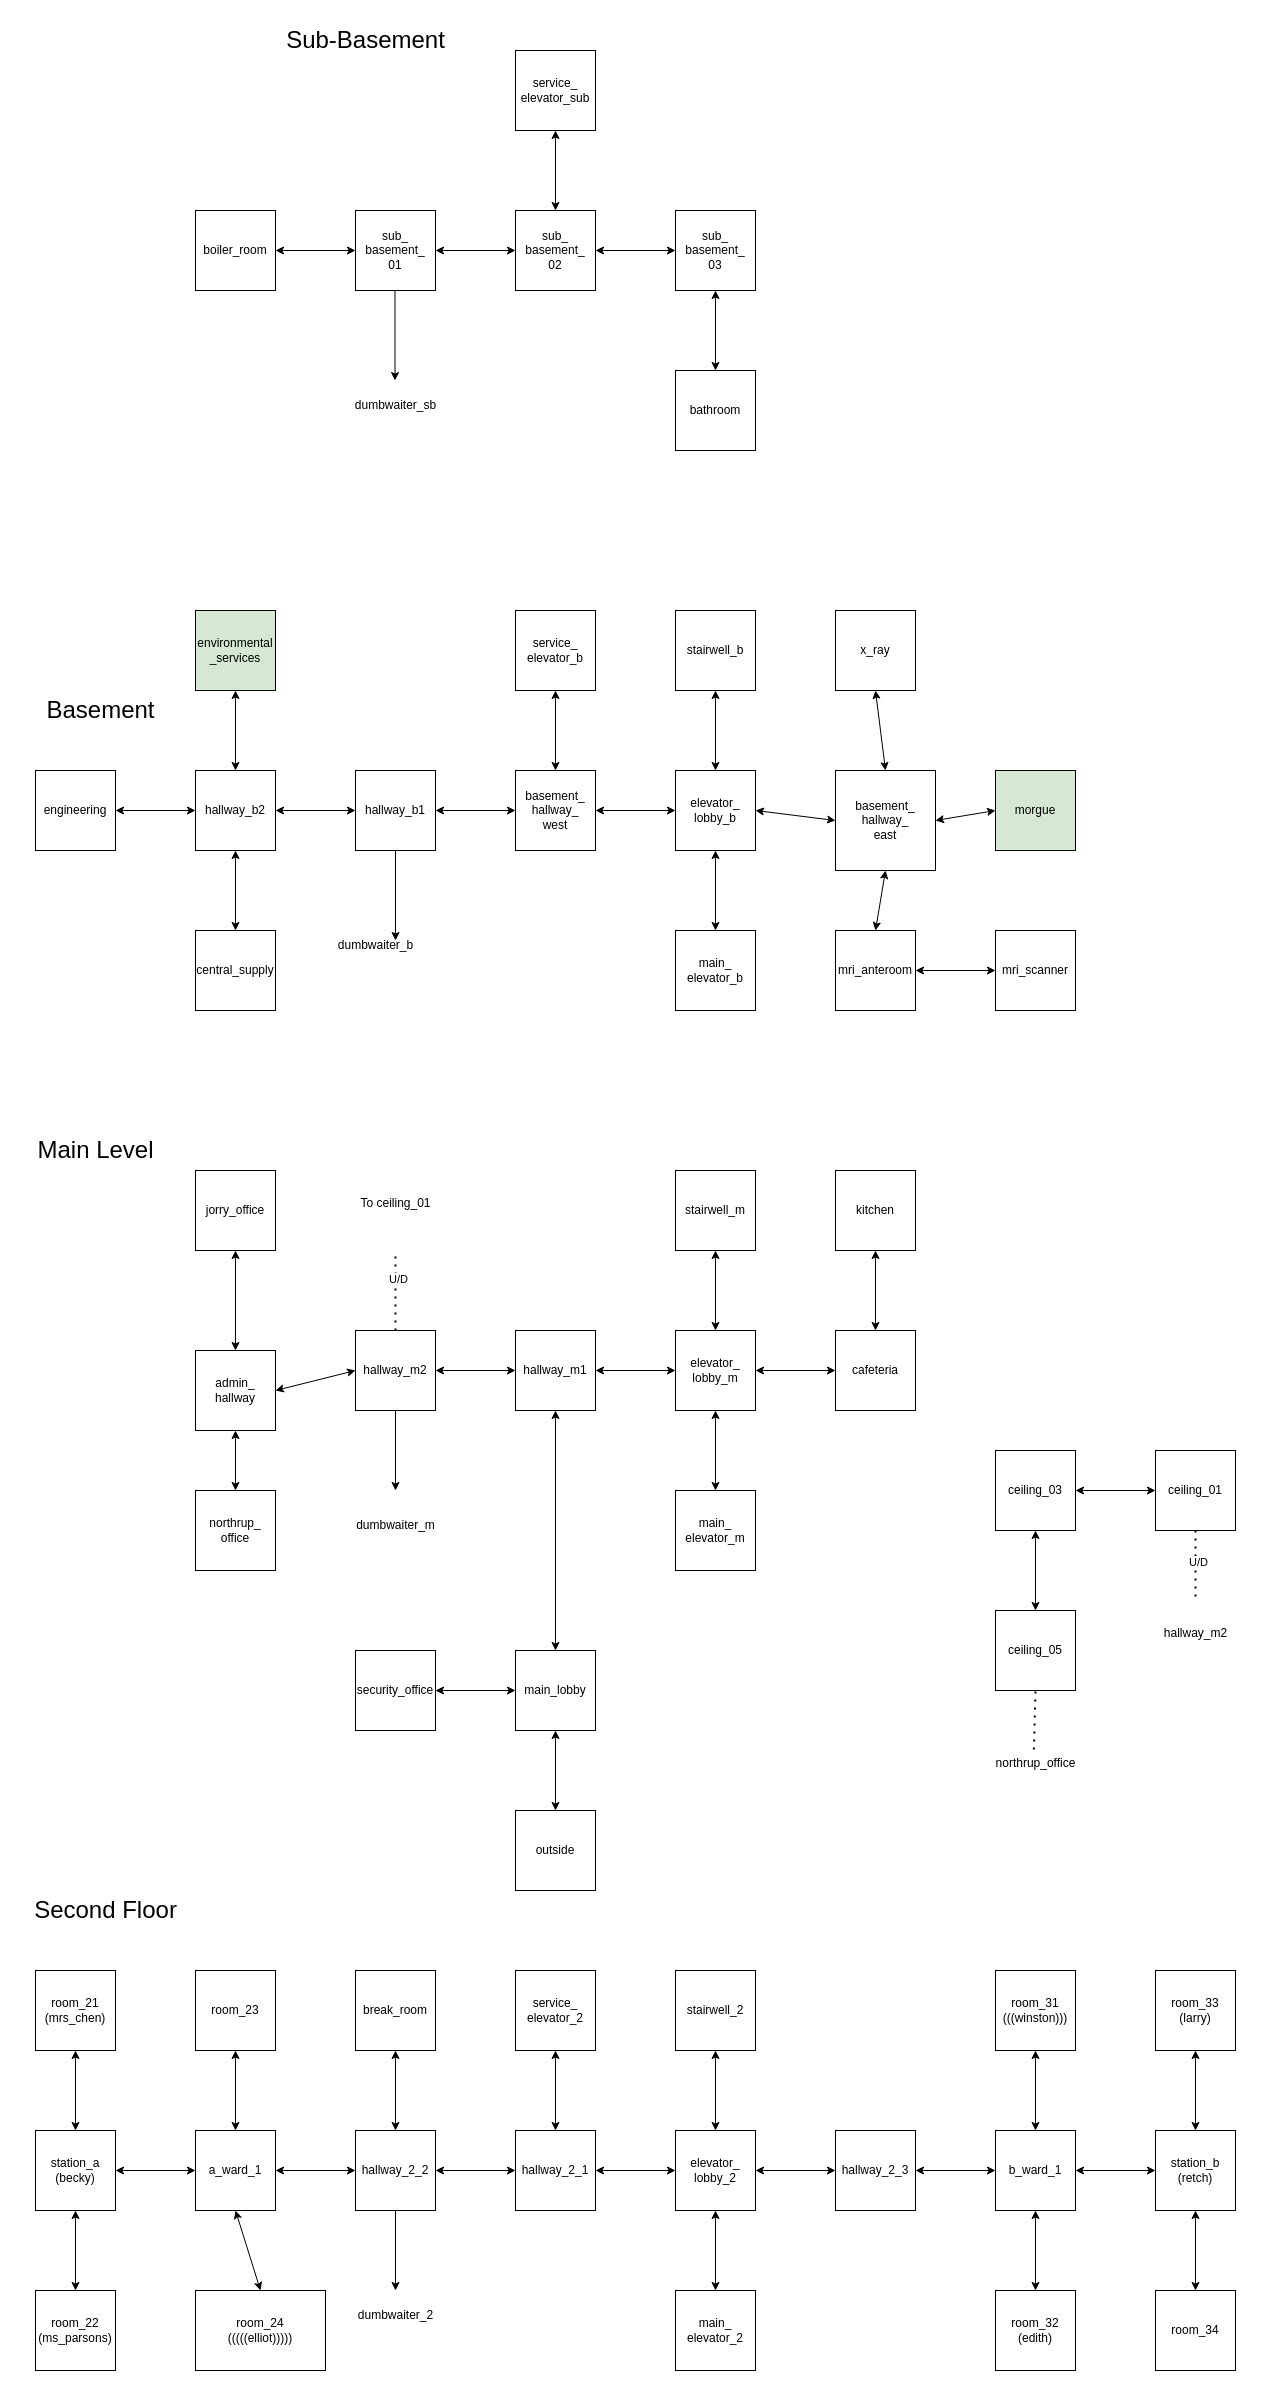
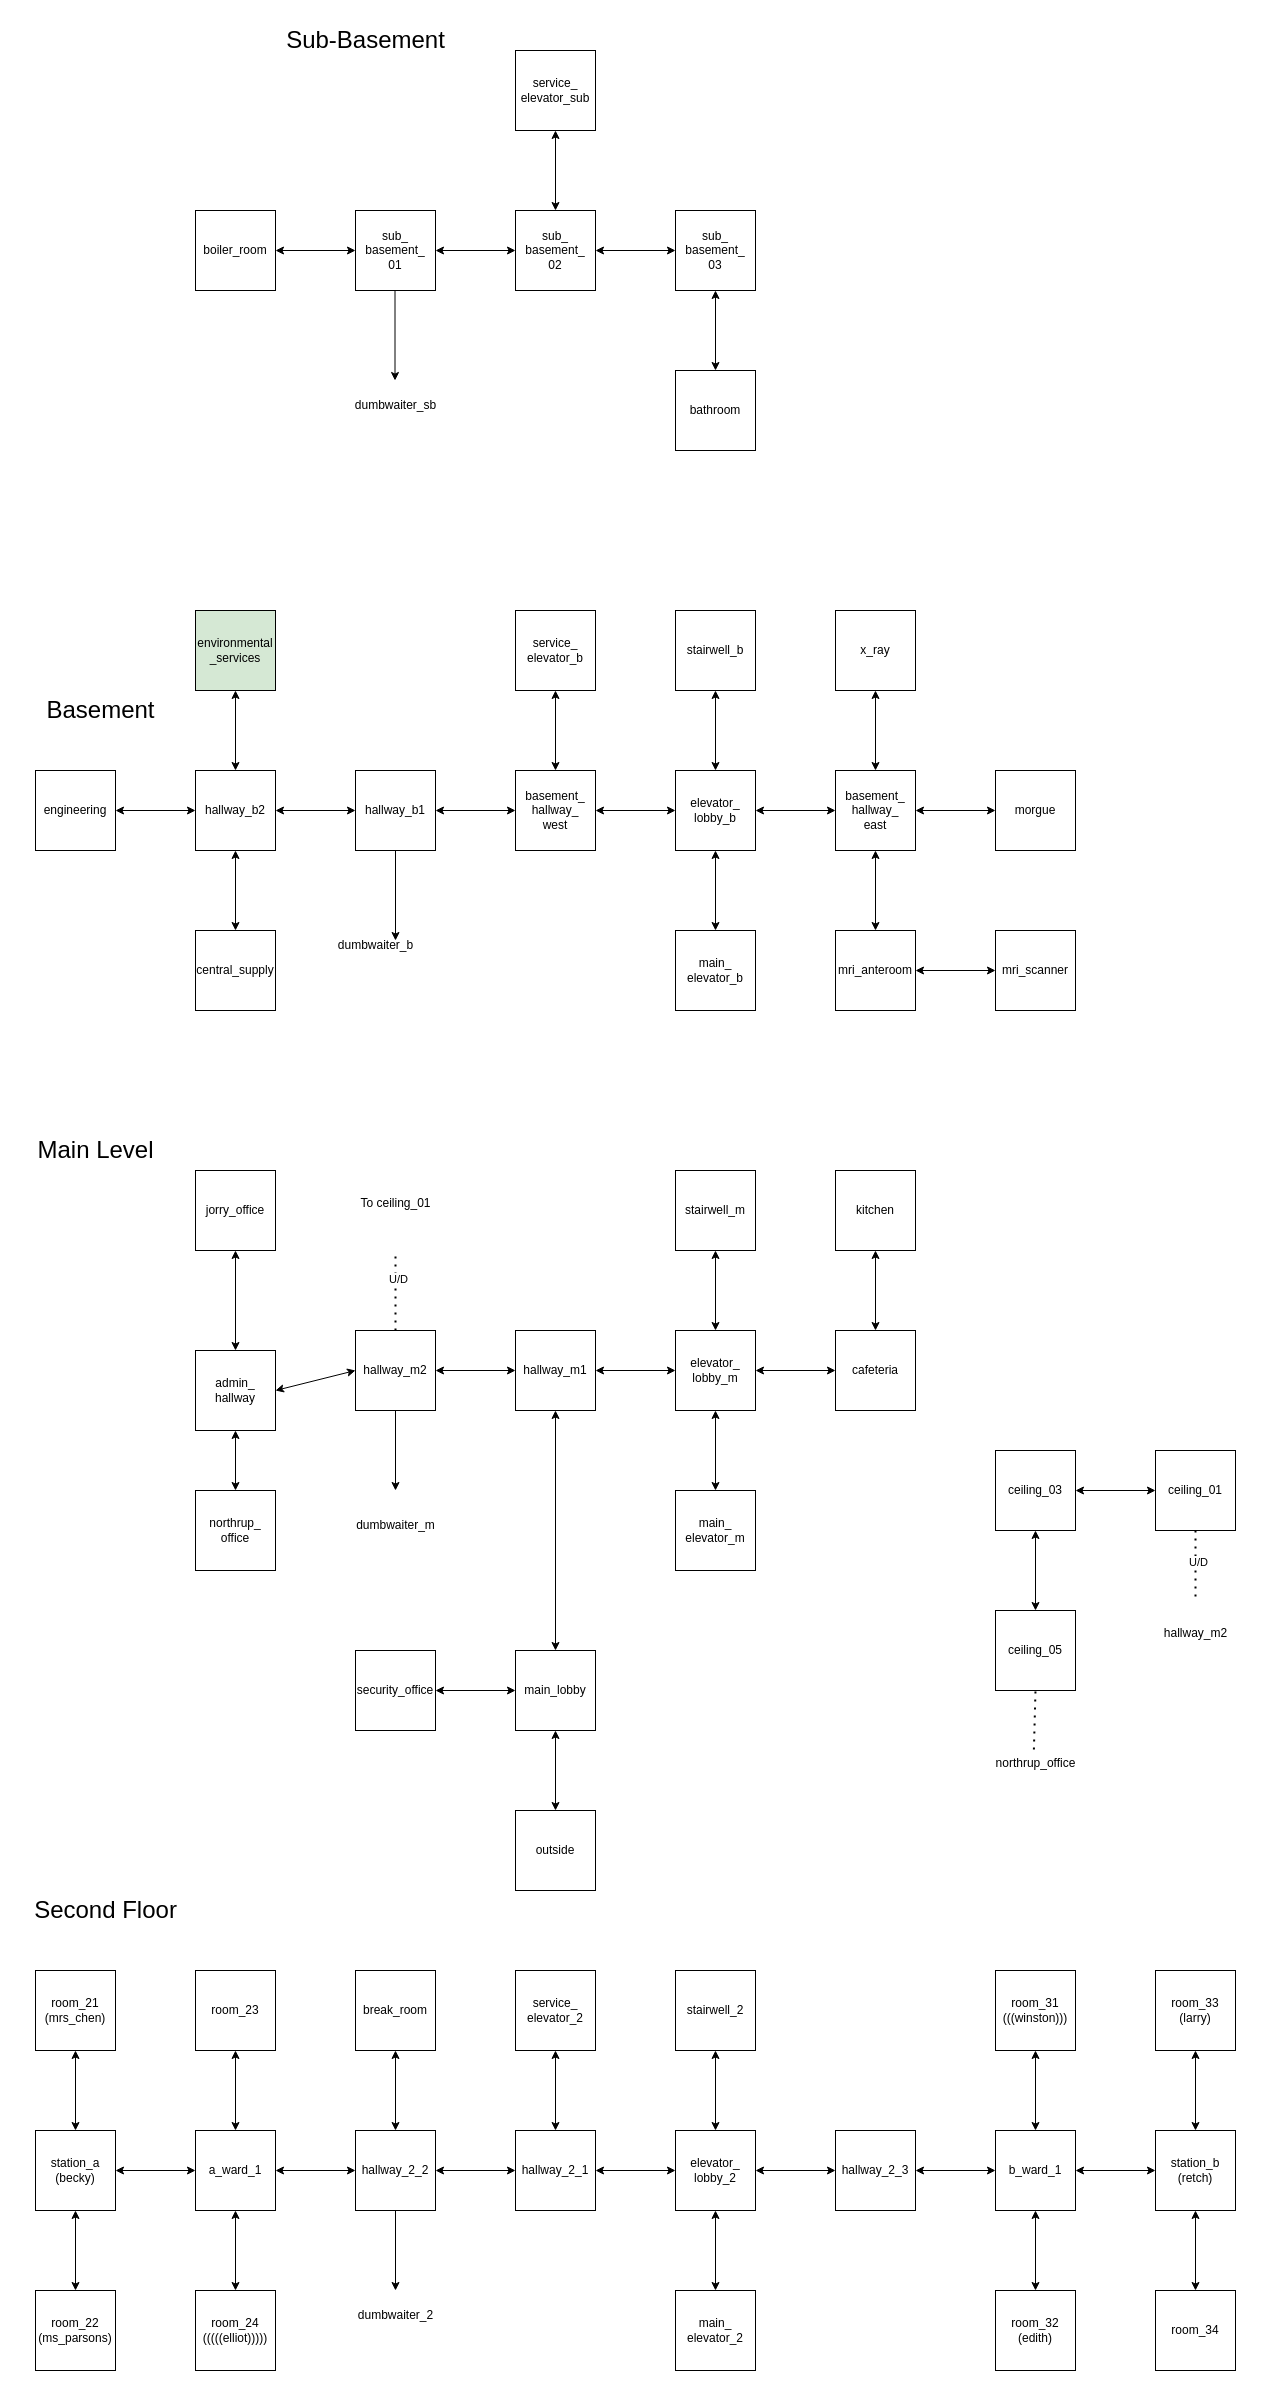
(1036, 811) -> (1036, 811)
(886, 821) -> (876, 811)
(261, 2331) -> (236, 2331)
